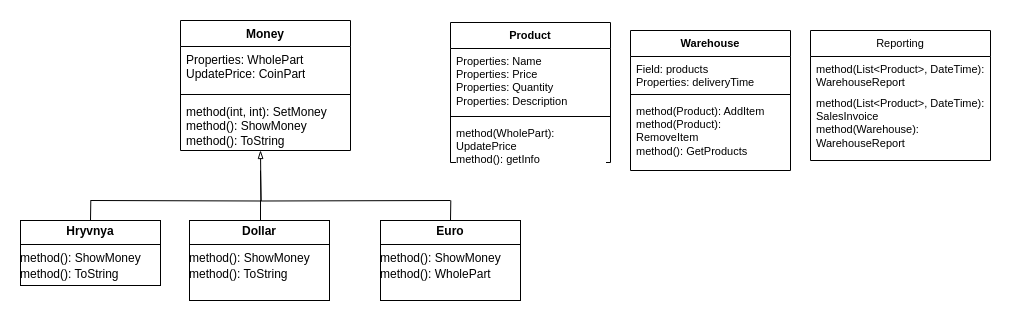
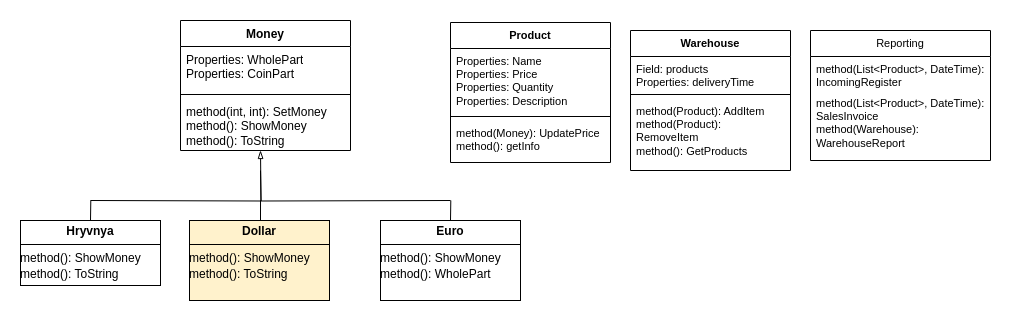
(251, 68) -> (251, 68)
(902, 77) -> (902, 77)
(532, 147) -> (532, 147)
(260, 261) -> (260, 261)
